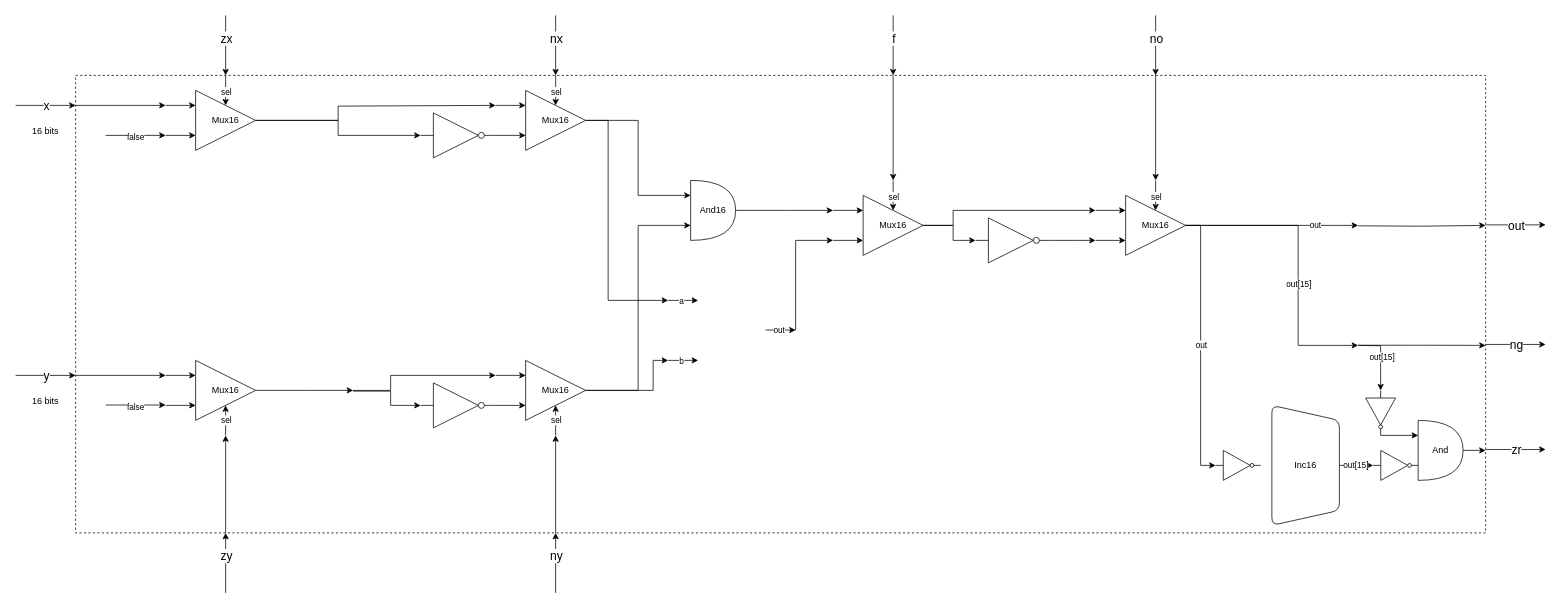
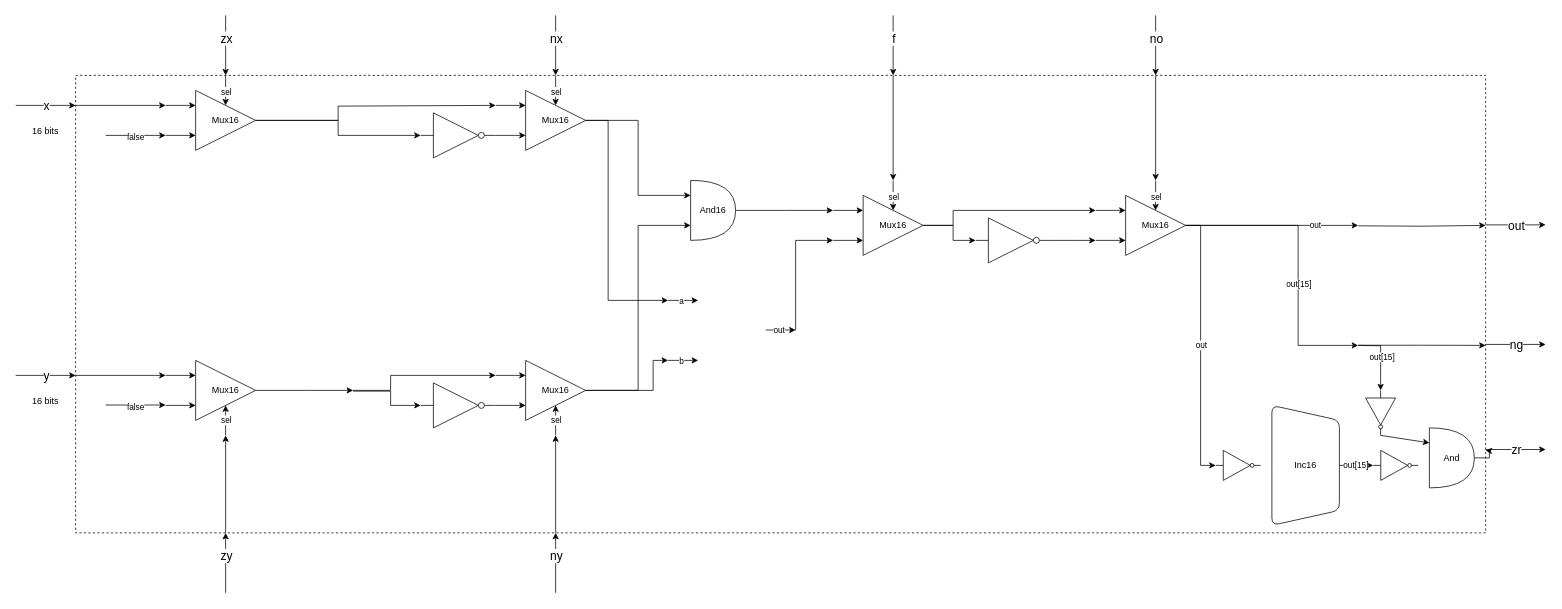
(1440, 450) -> (1452, 458)
